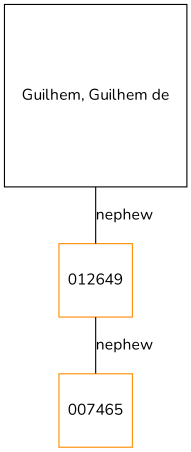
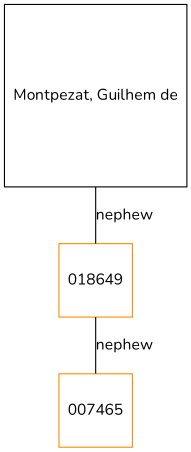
(96, 96) -> (96, 96)
(96, 280) -> (96, 280)
